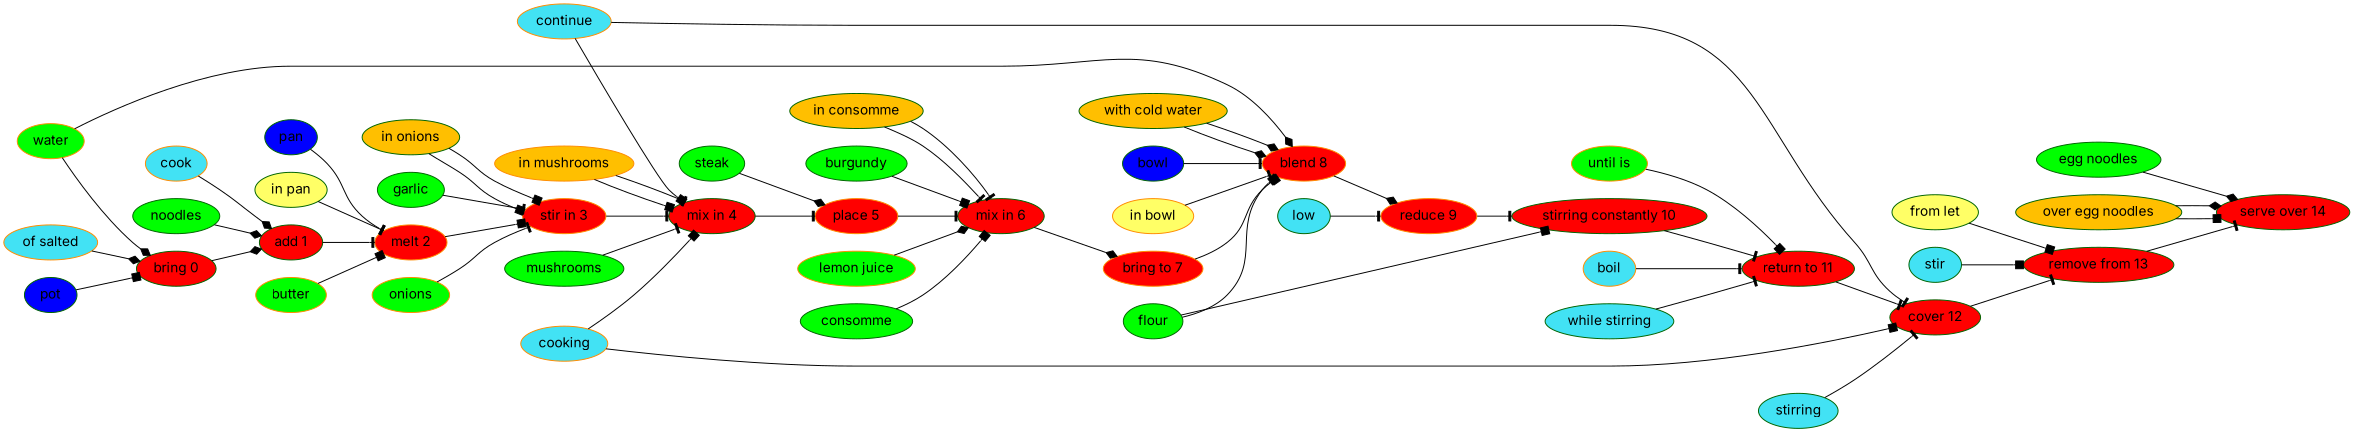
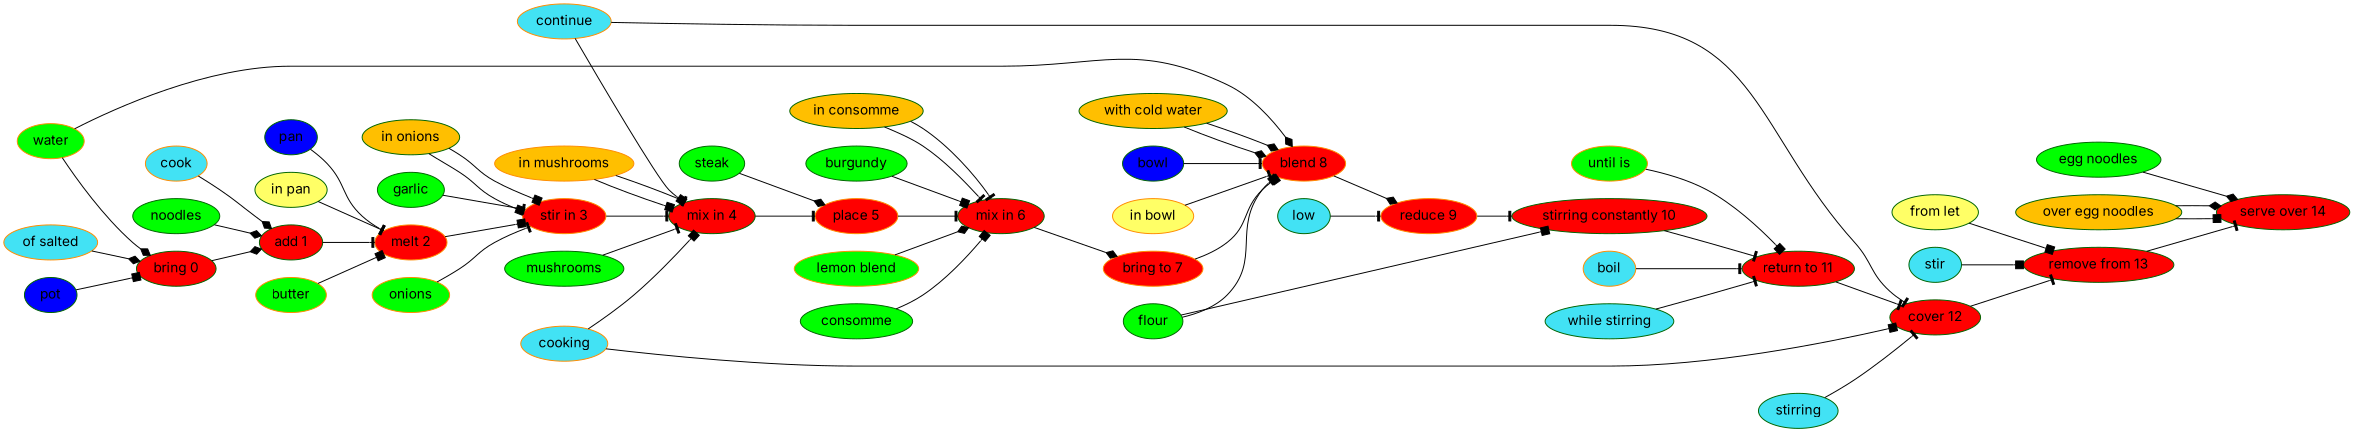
(856, 269) -> (856, 269)
